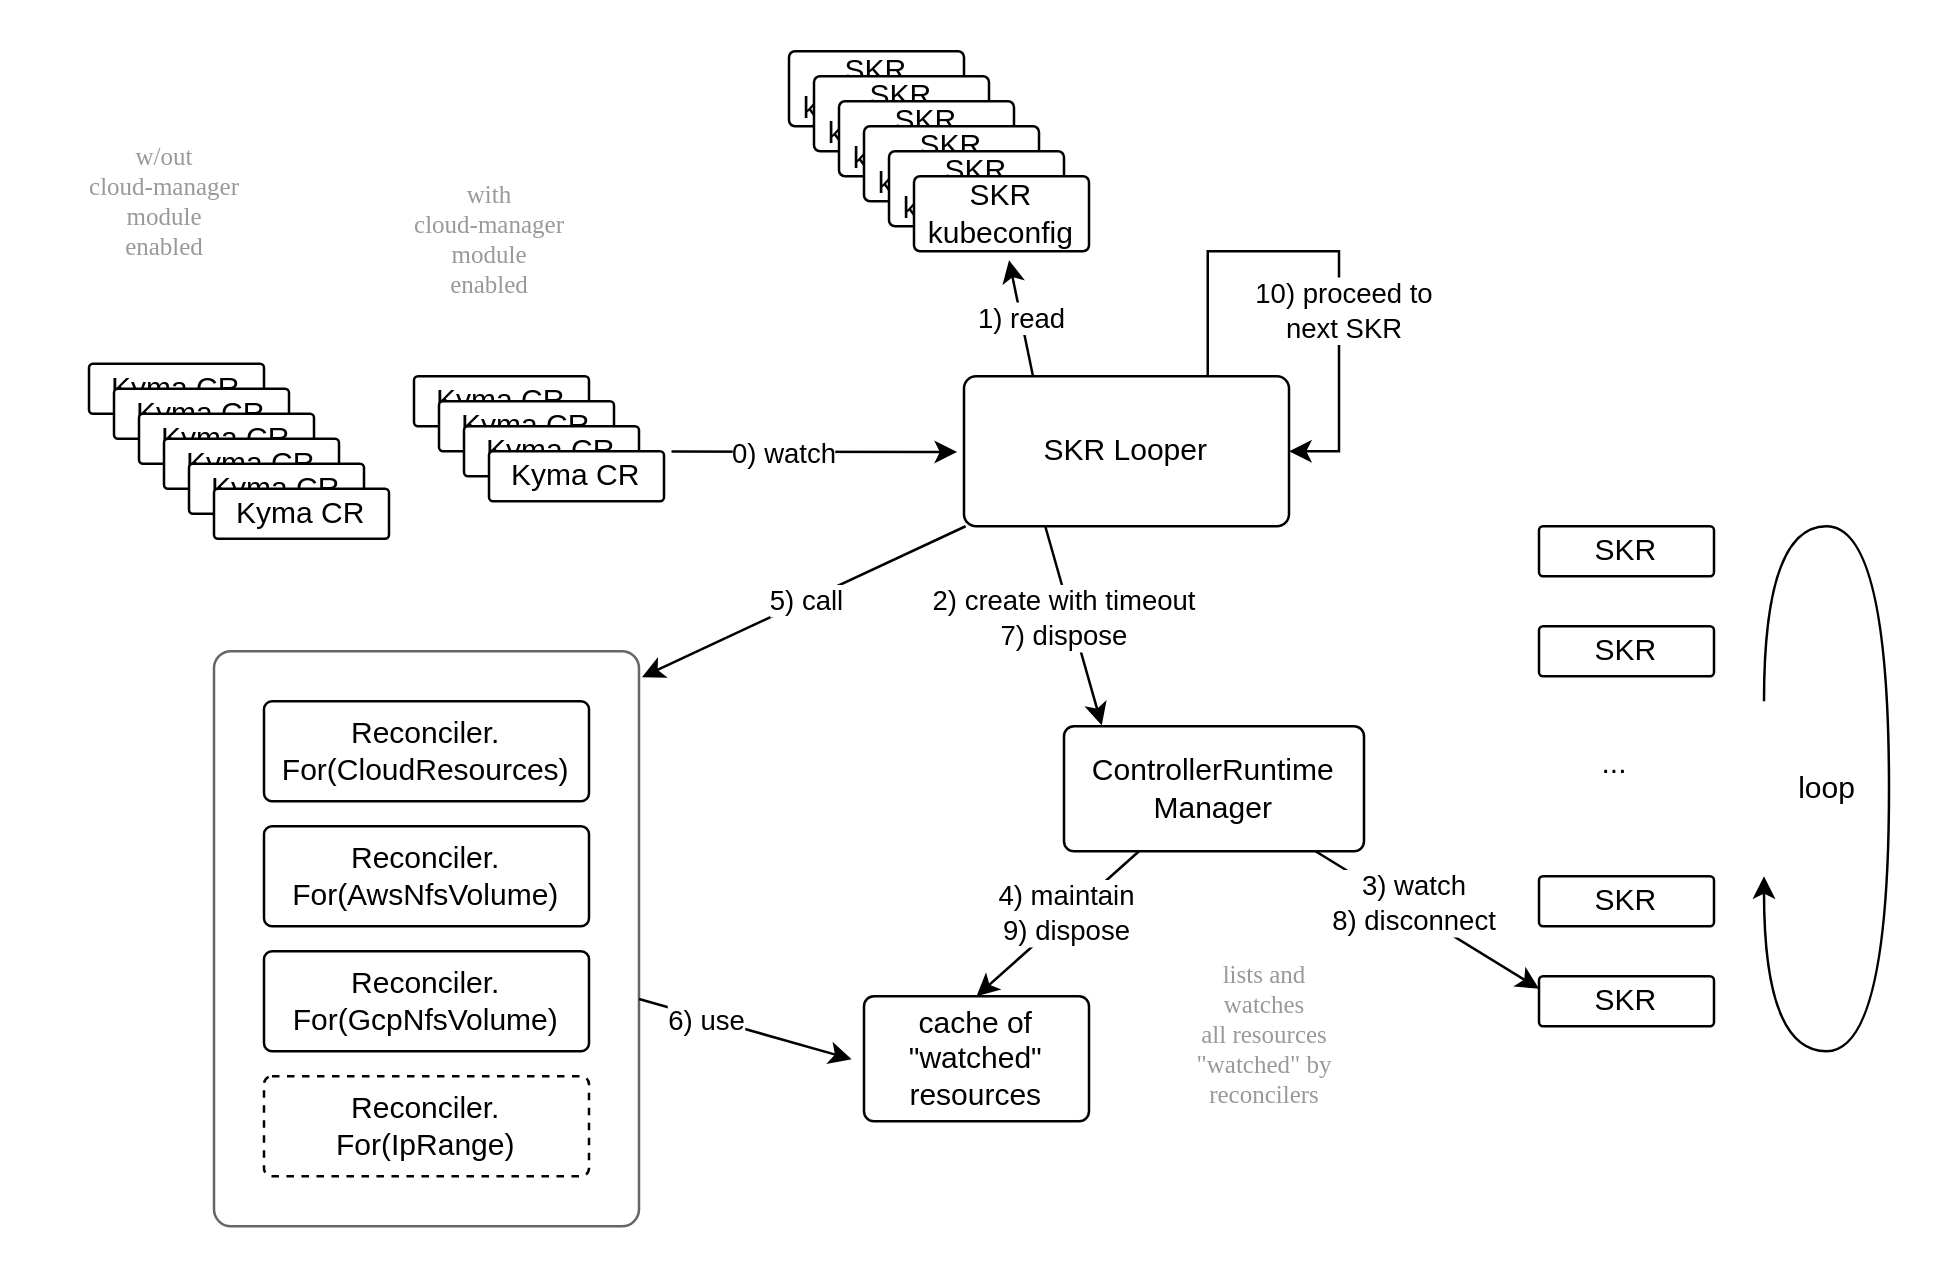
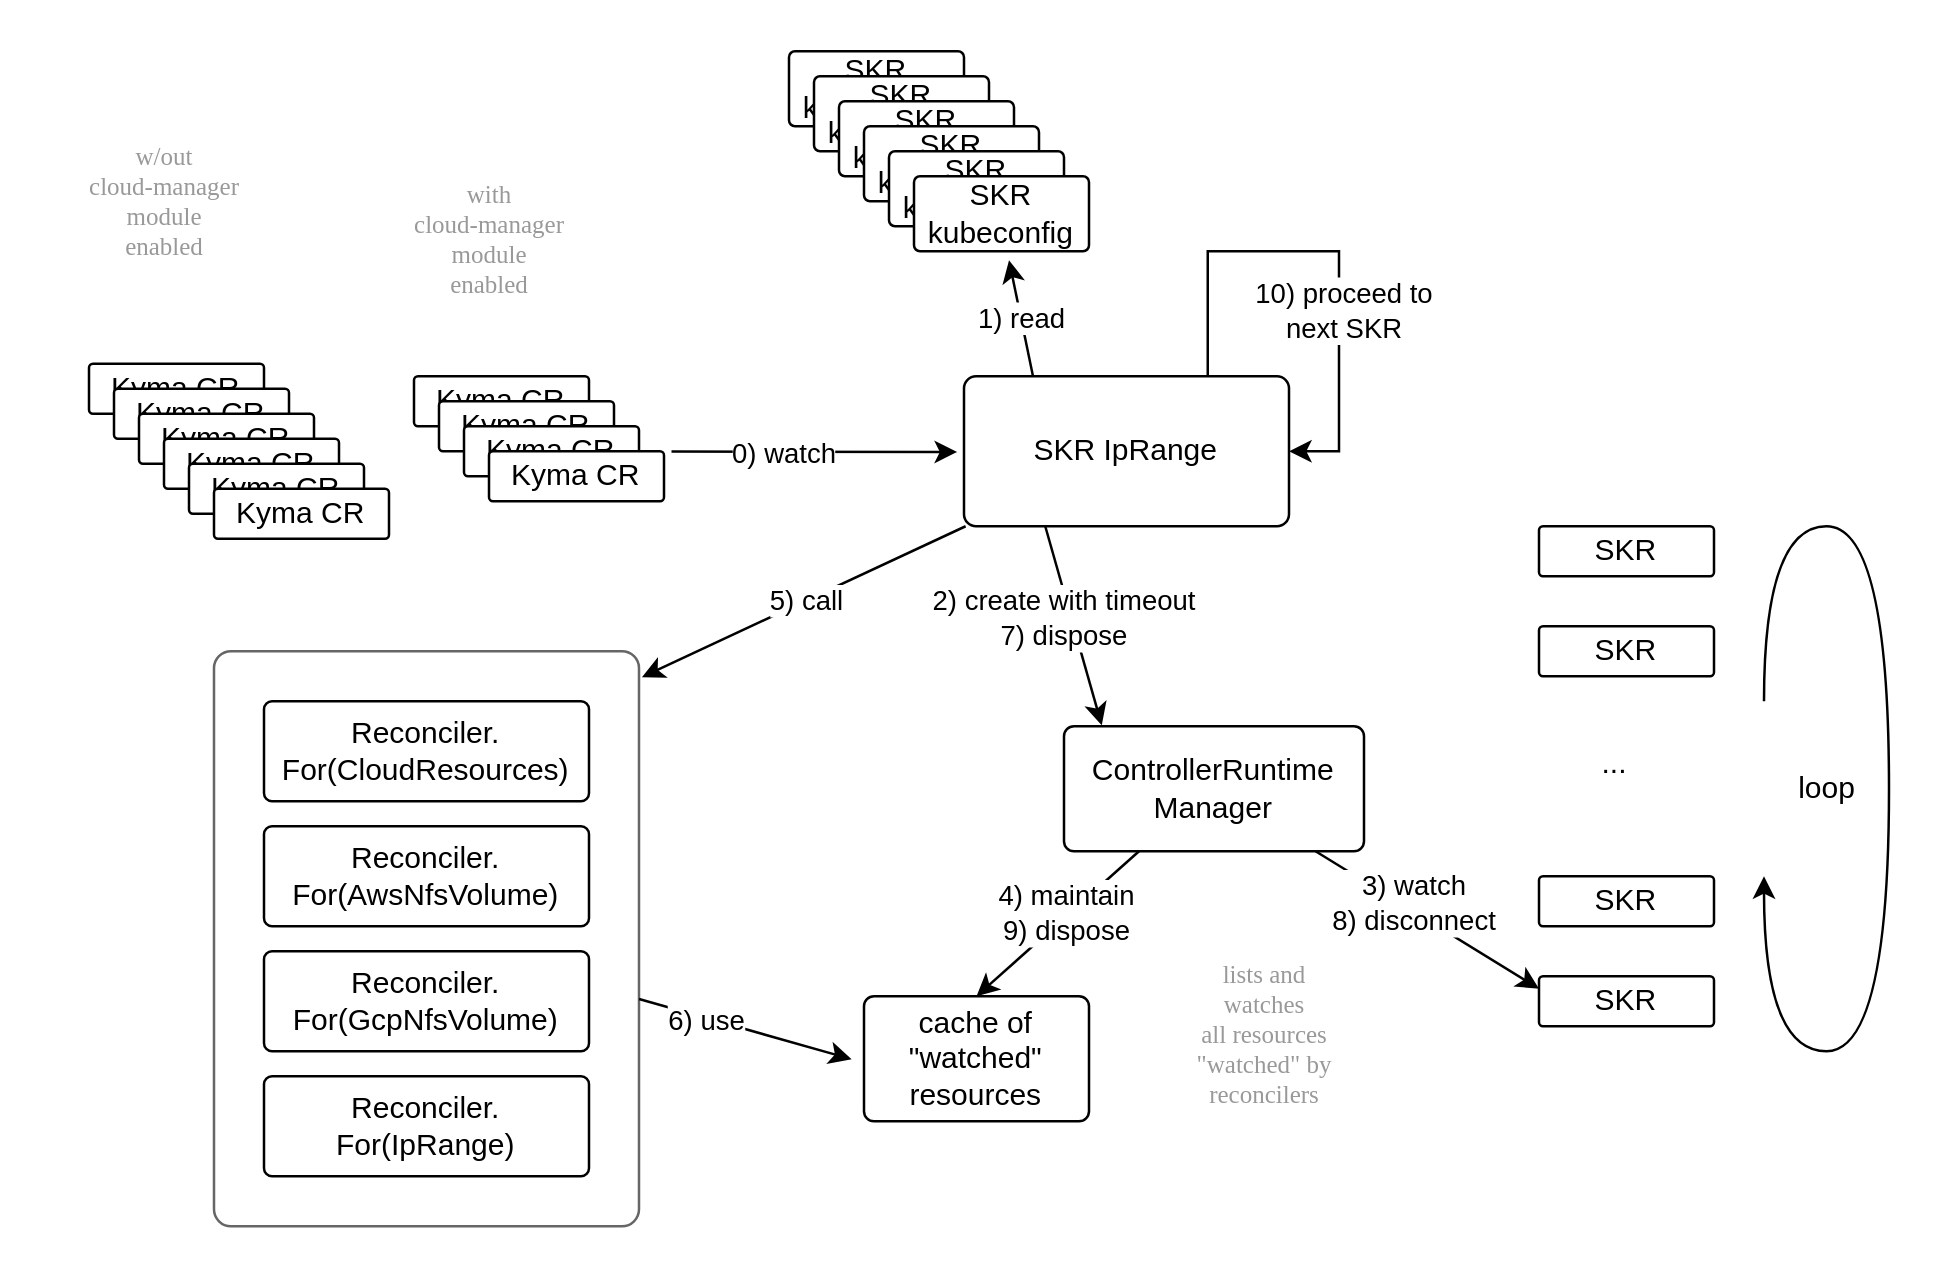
(1126, 451) -> (1126, 451)
(426, 1126) -> (426, 1126)
